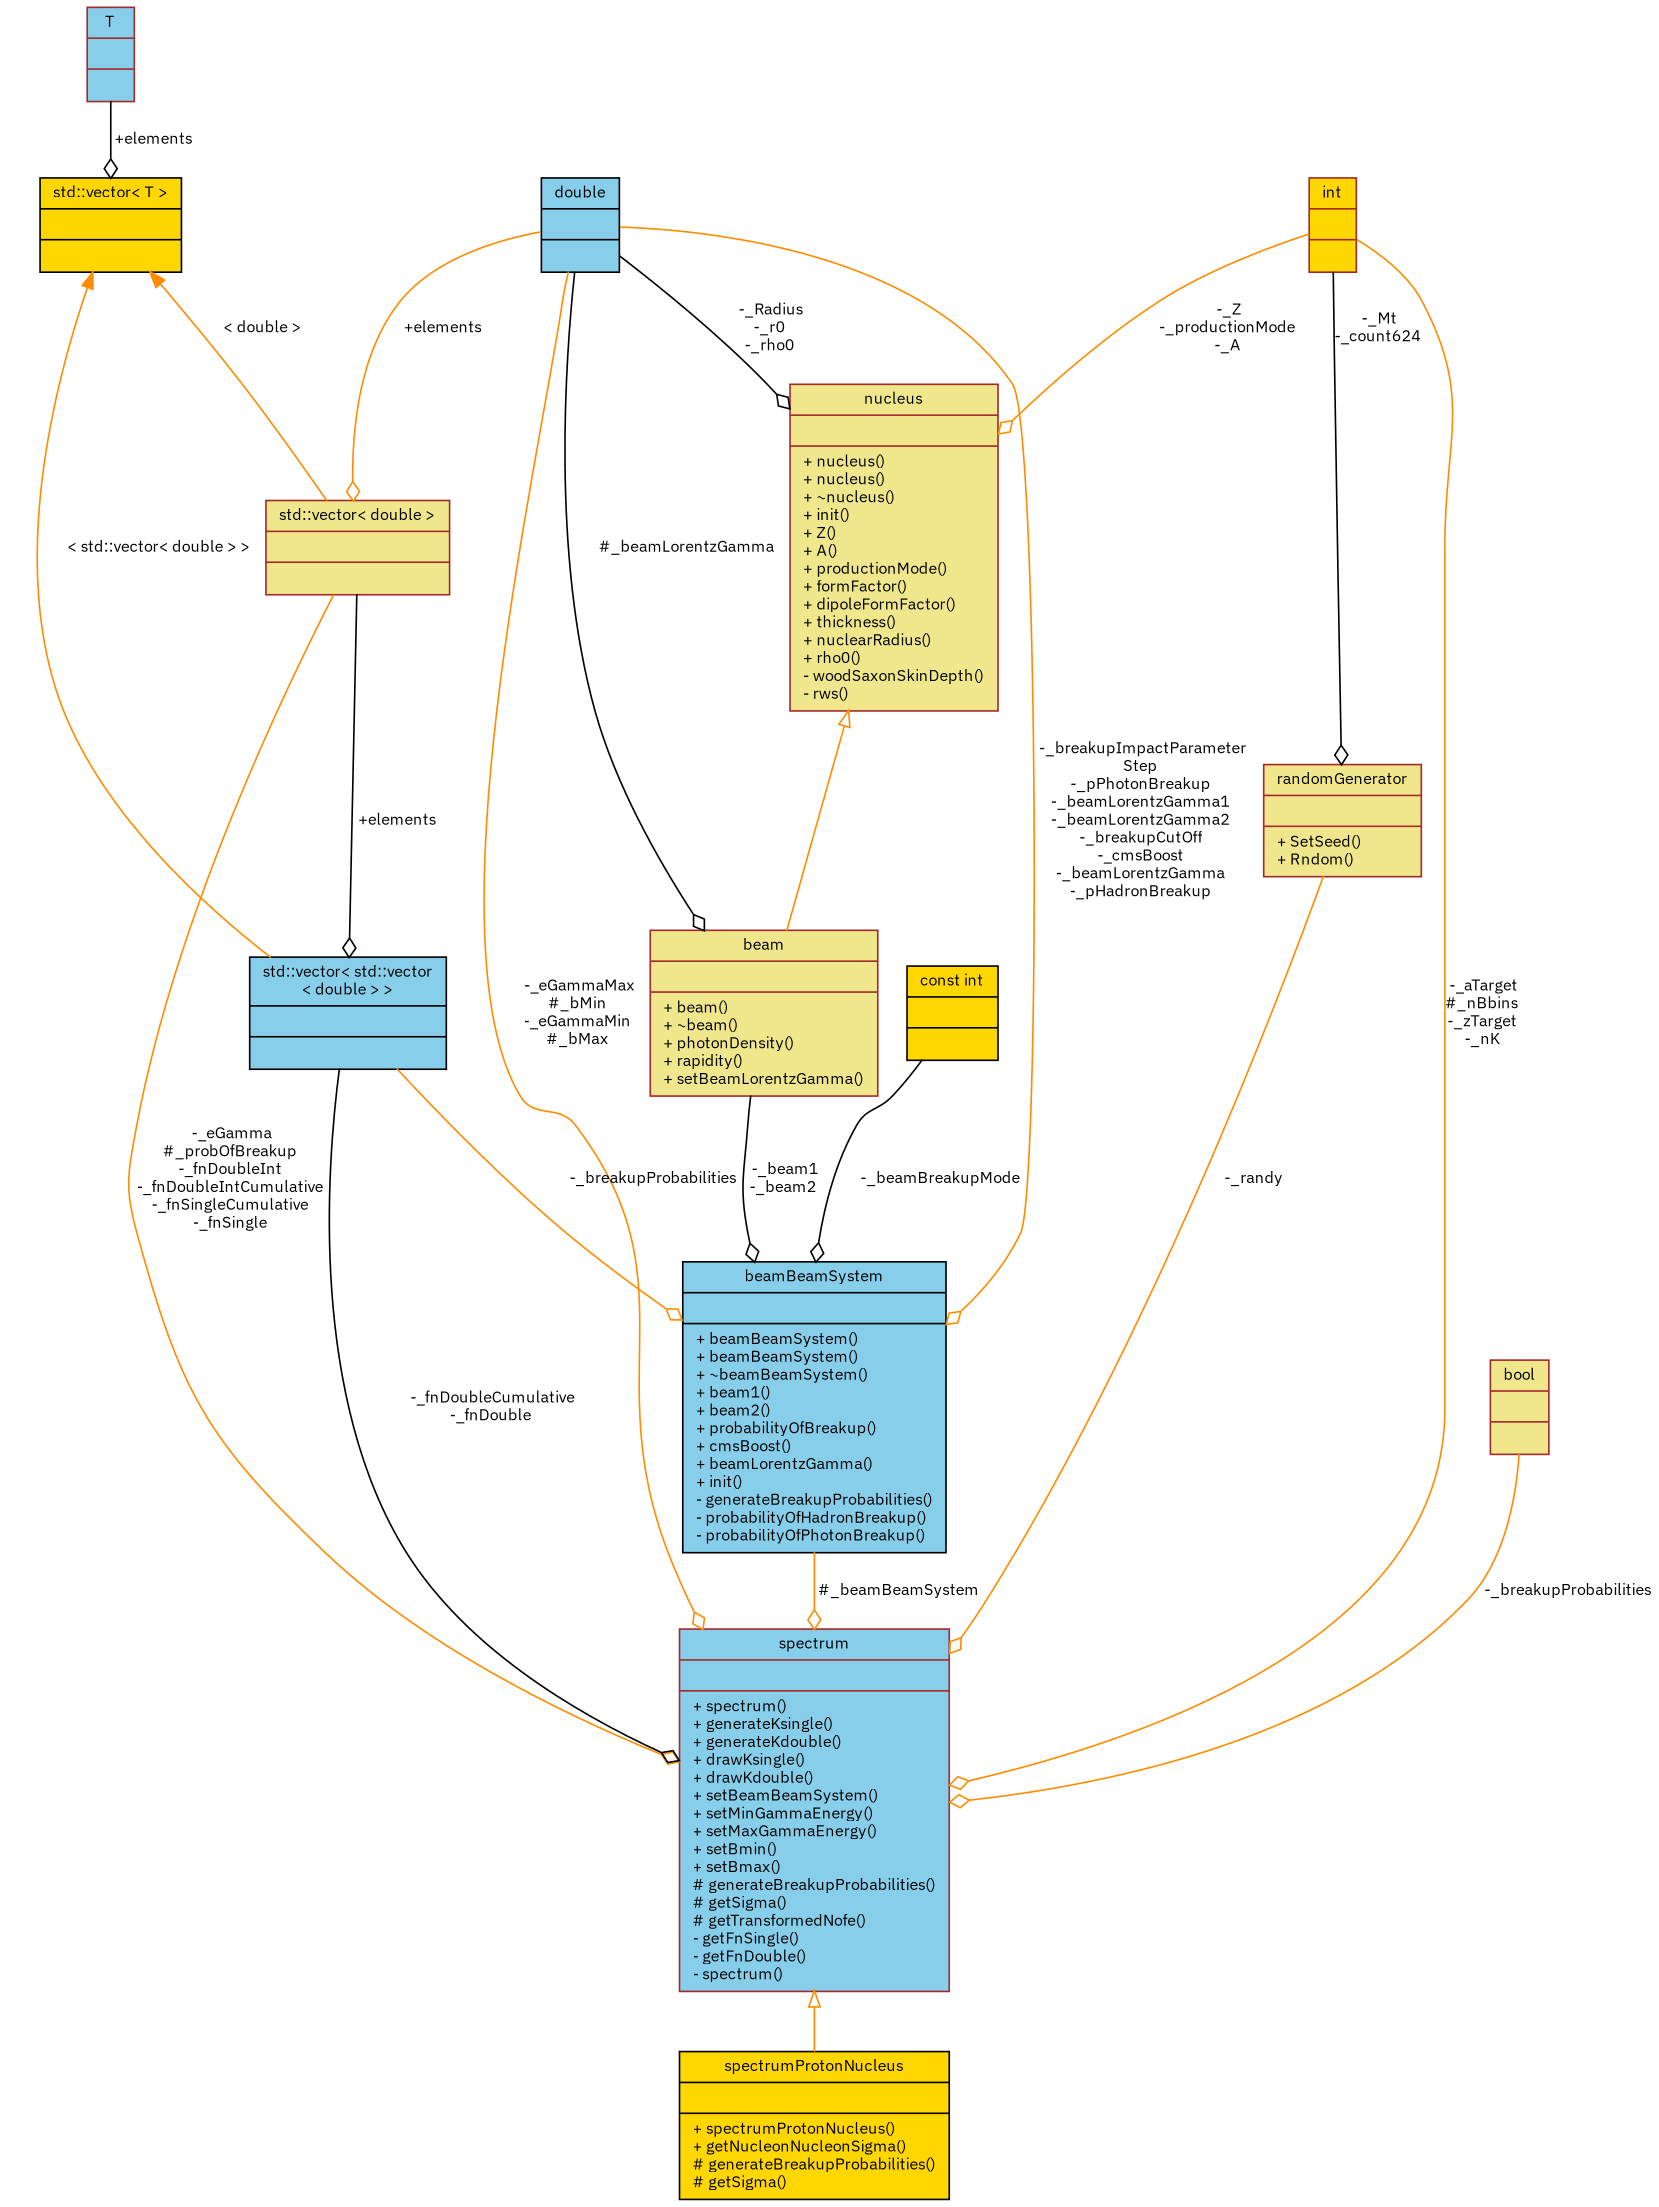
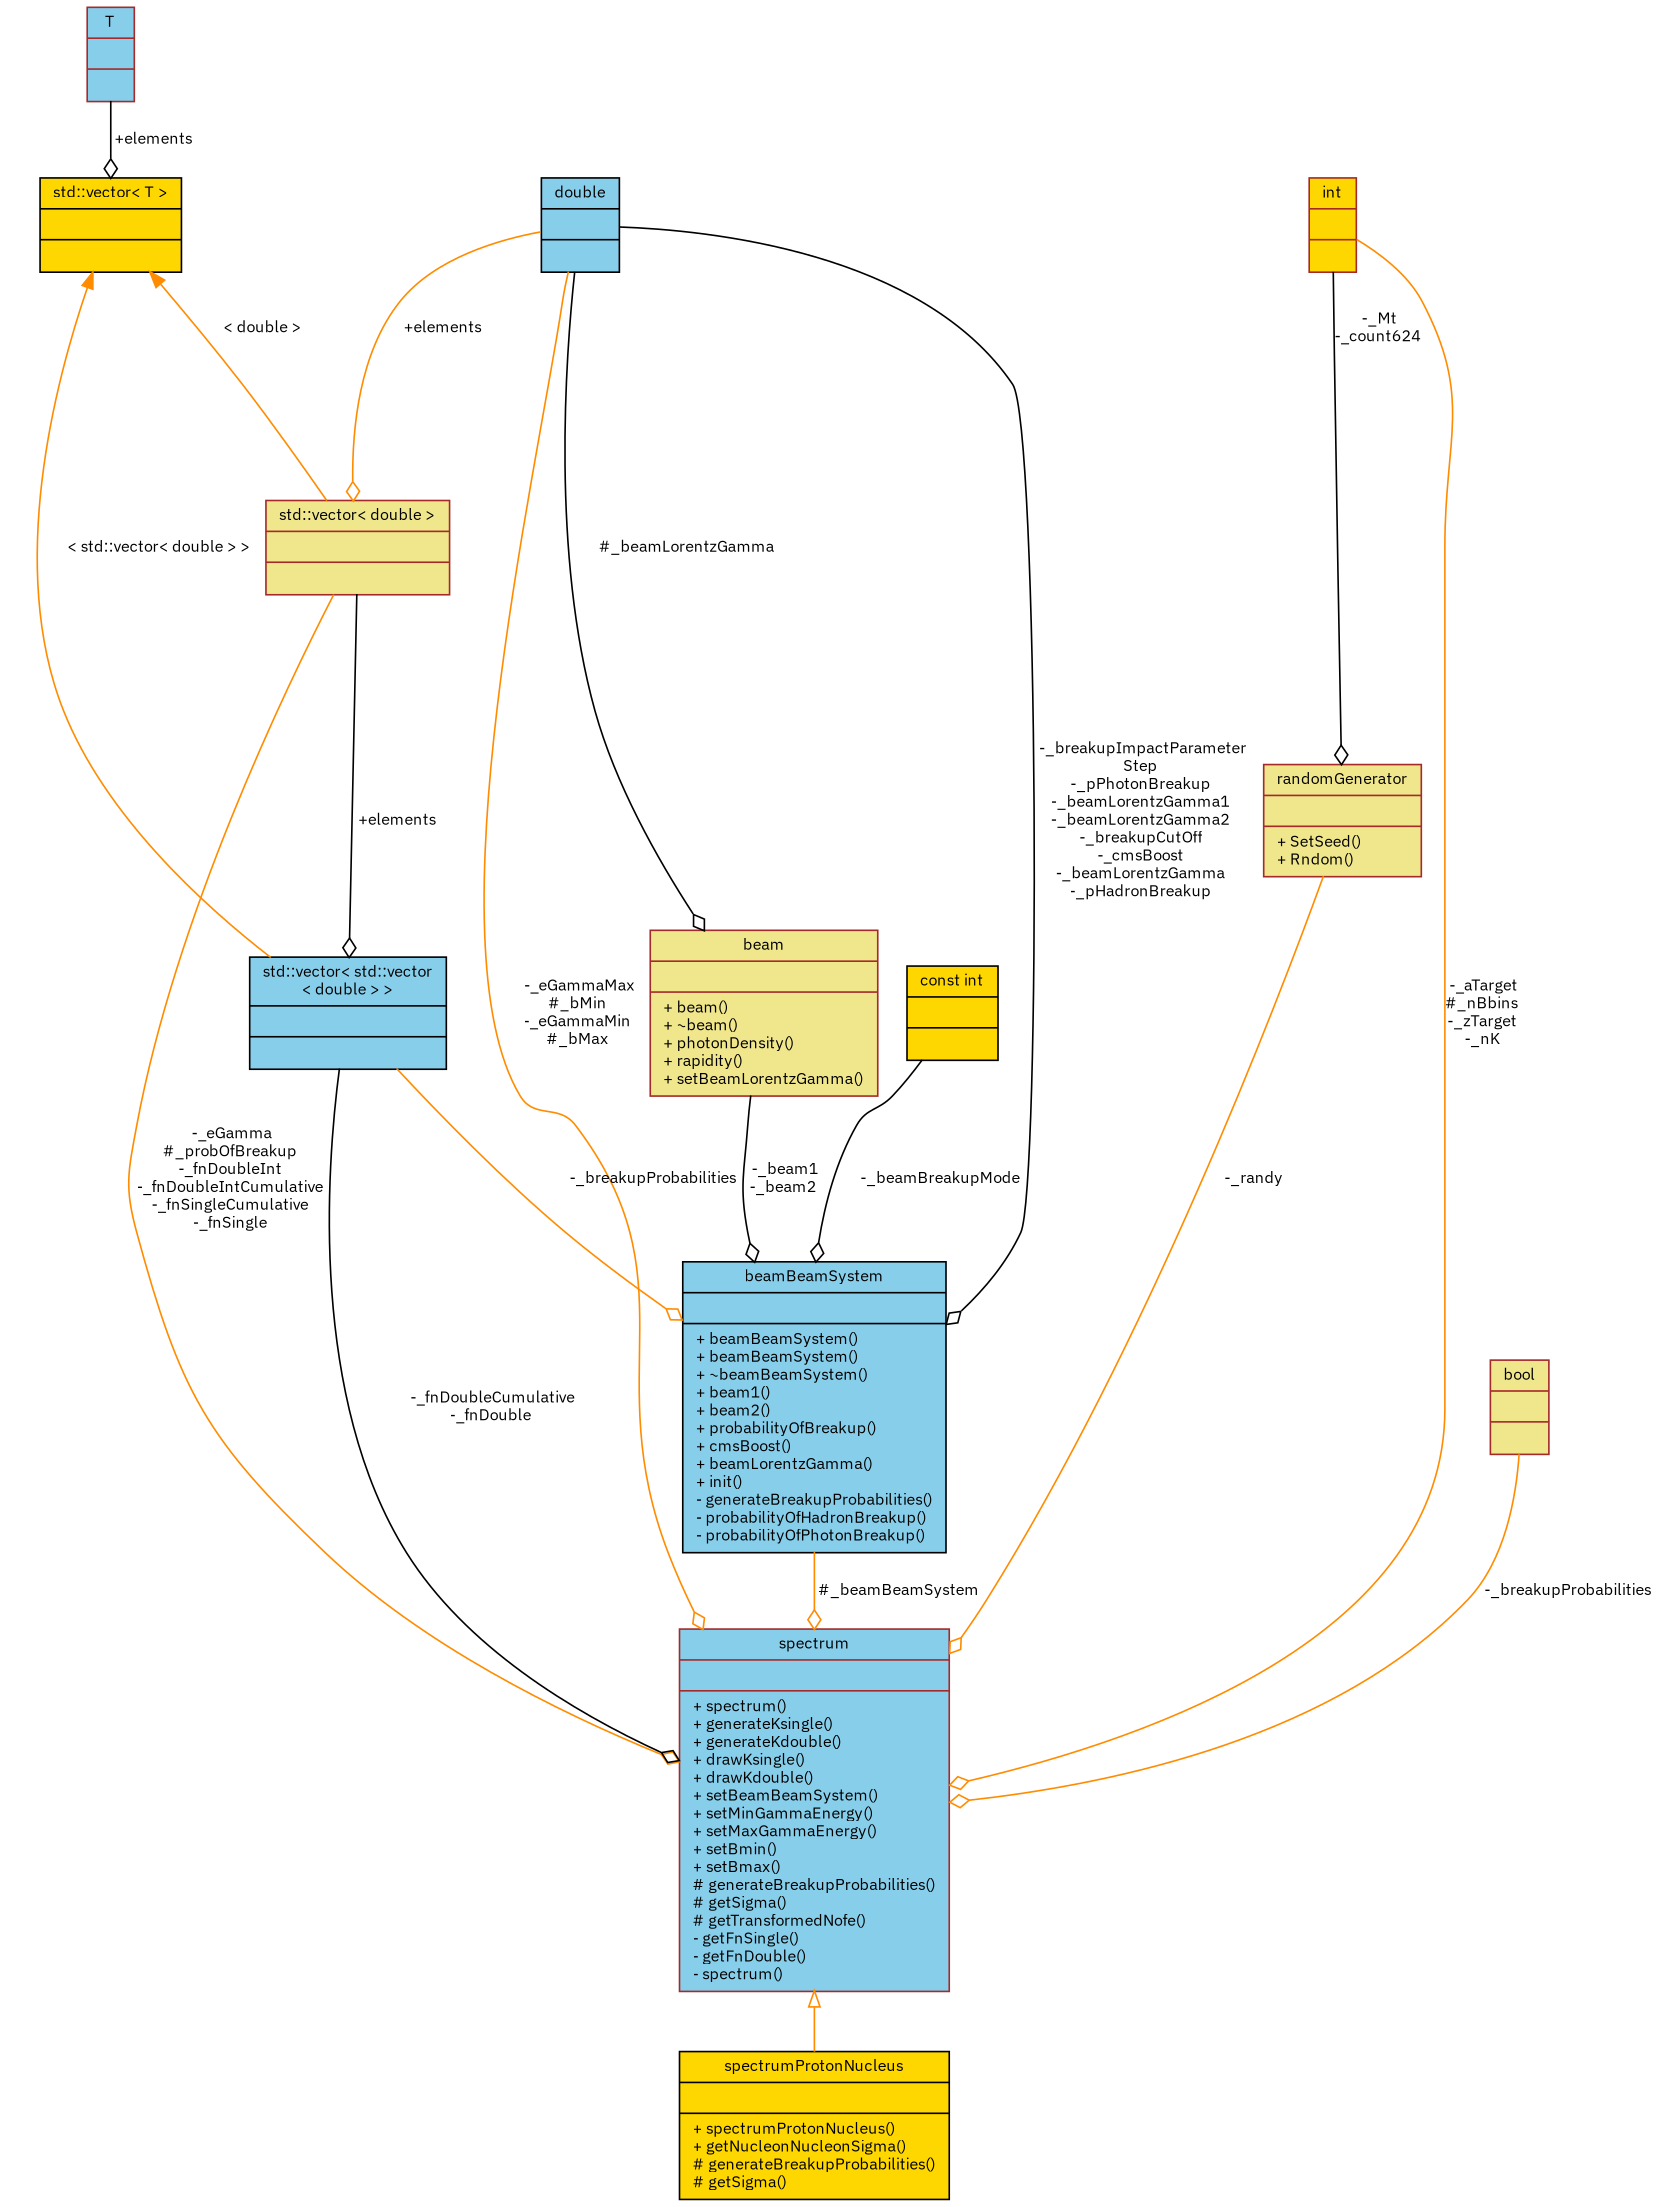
(894, 548) -> none
(1031, 639) -> (1031, 639)
